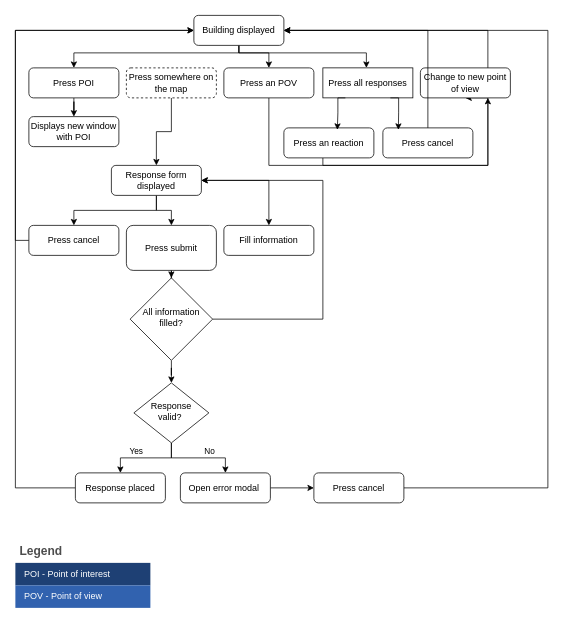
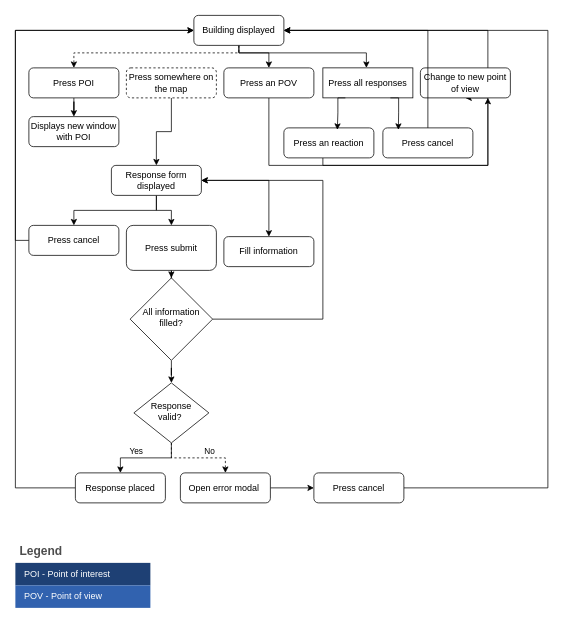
(152, 53) -> (152, 53)
(269, 240) -> (269, 252)
(202, 458) -> (202, 458)
